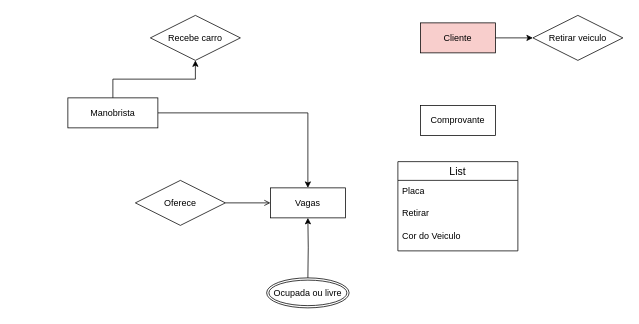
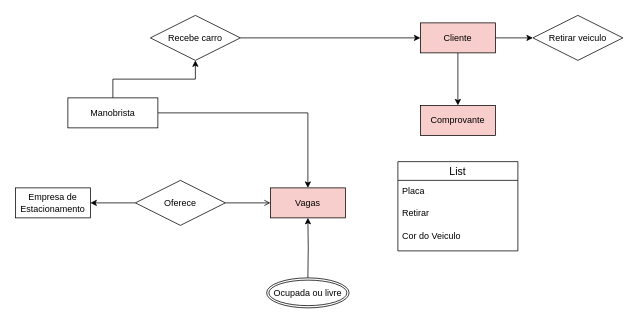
none -> (414, 38)
none -> (458, 99)
(458, 120) -> (458, 120)
none -> (53, 203)
none -> (97, 203)
(308, 203) -> (308, 203)
